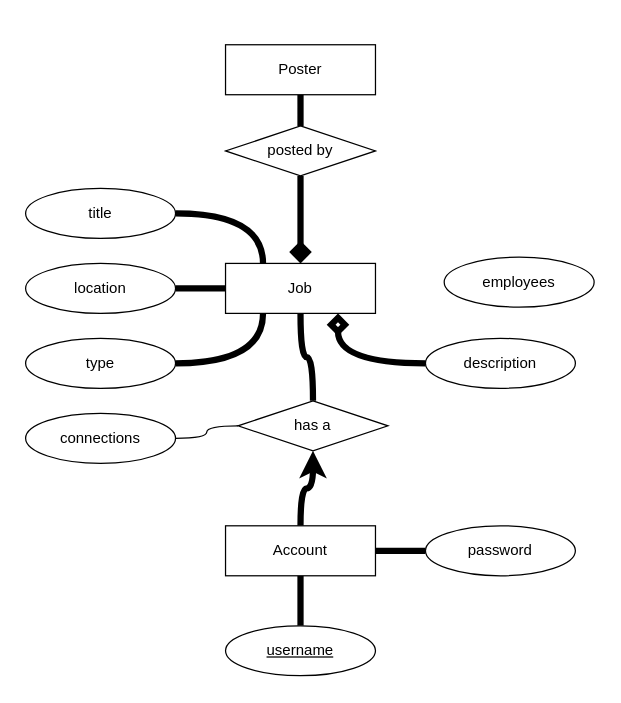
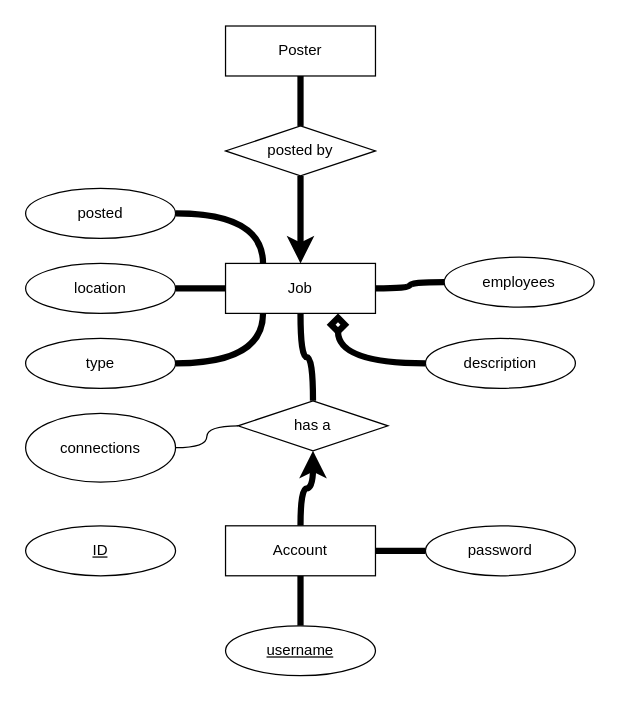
(301, 69) -> (301, 51)
(101, 213) -> (101, 213)
(301, 242) -> (301, 242)
none -> (410, 285)
(101, 438) -> (101, 448)
none -> (101, 551)
